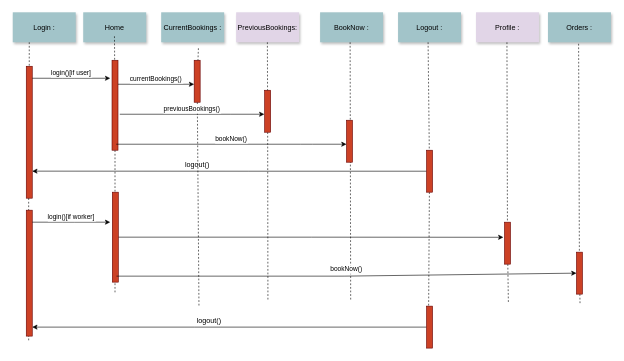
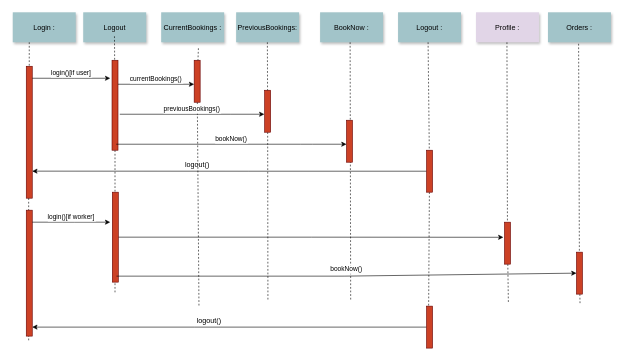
(268, 27) -> (268, 27)
(114, 28) -> (114, 28)
